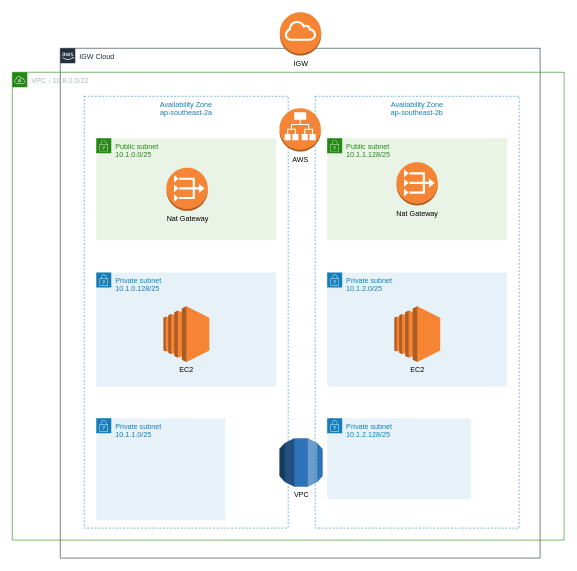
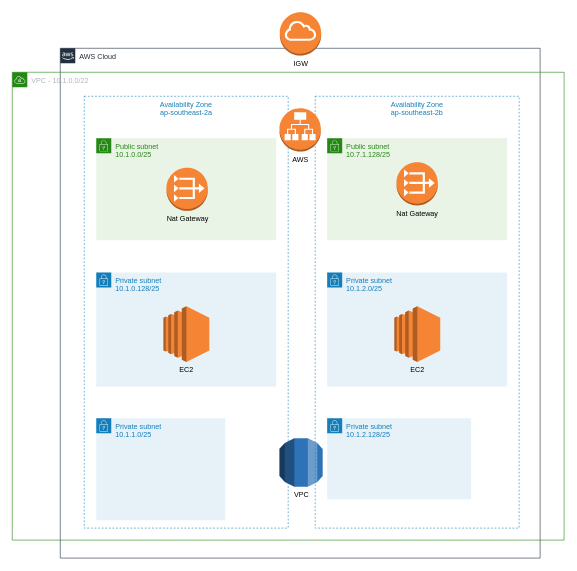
(96, 57) -> (96, 57)
(61, 81) -> (61, 81)
(370, 151) -> (370, 151)
